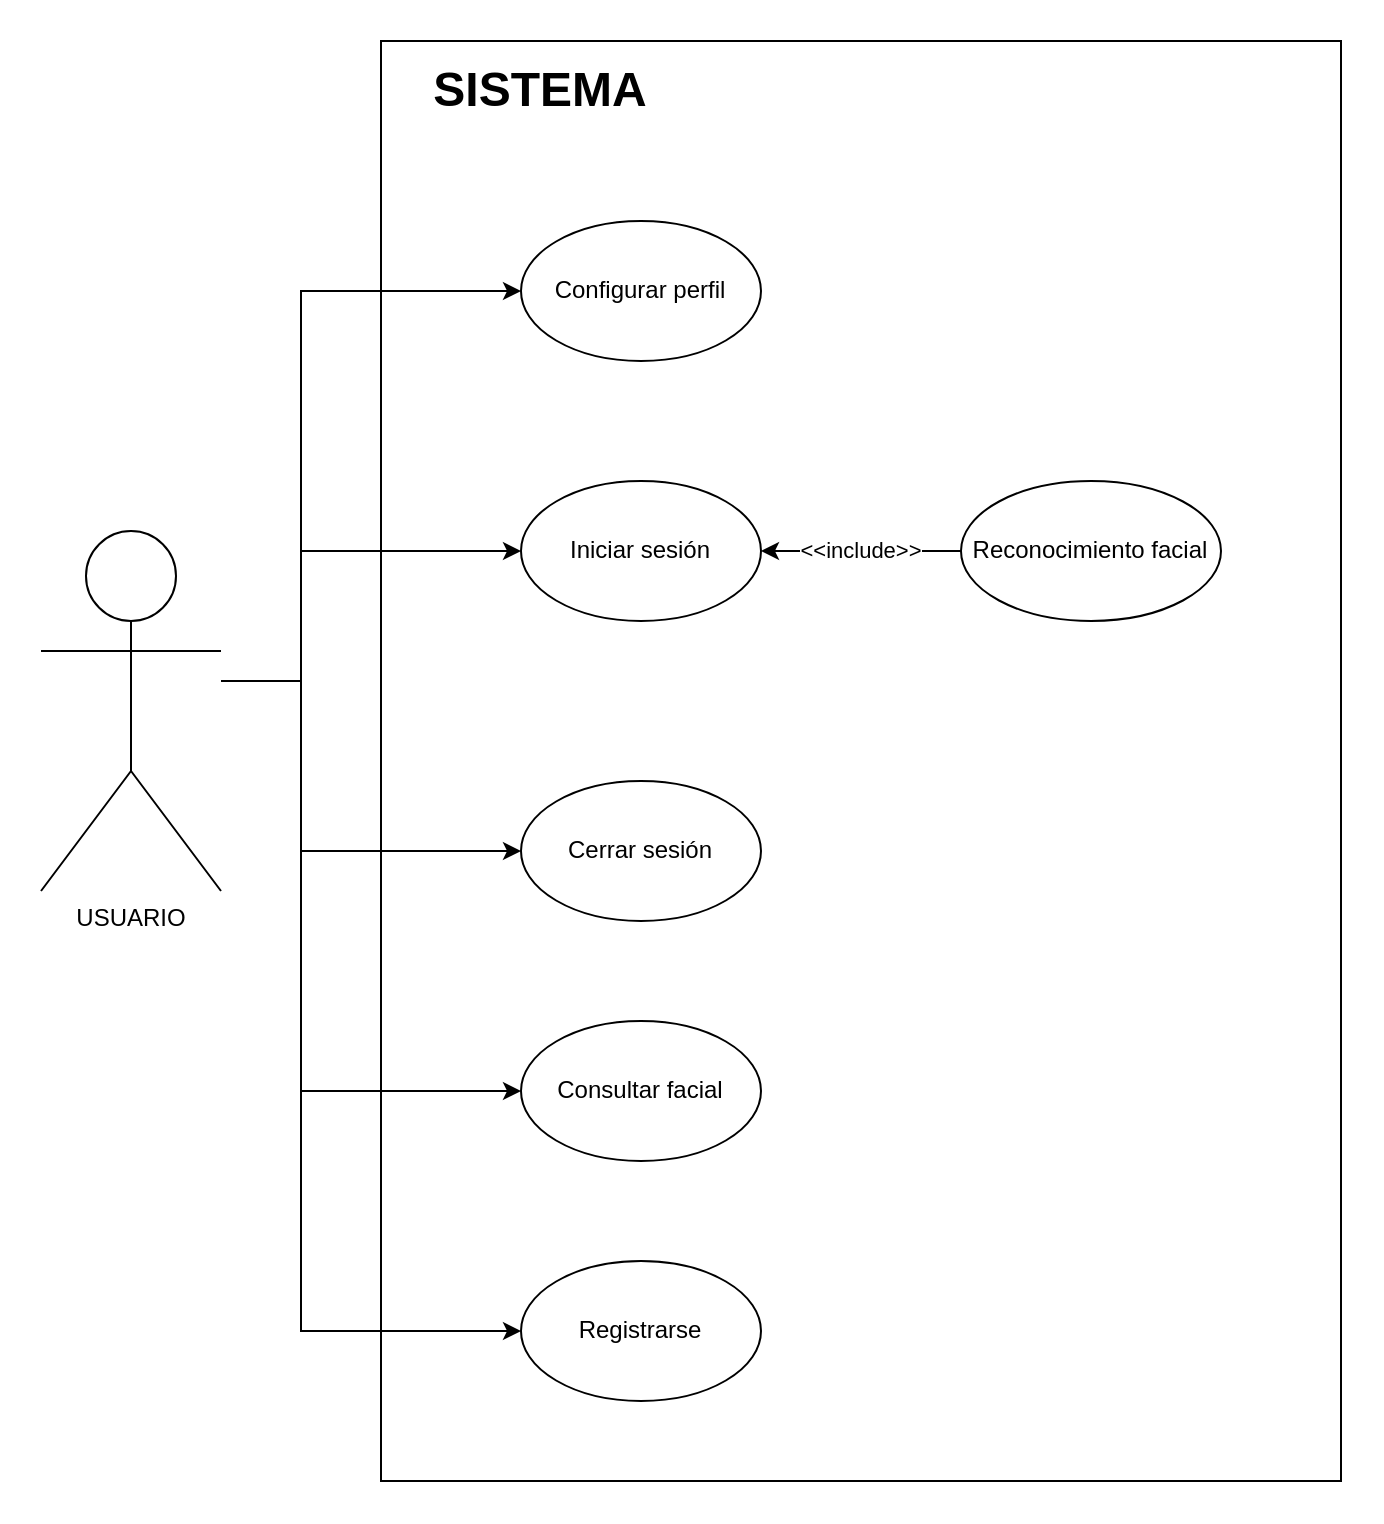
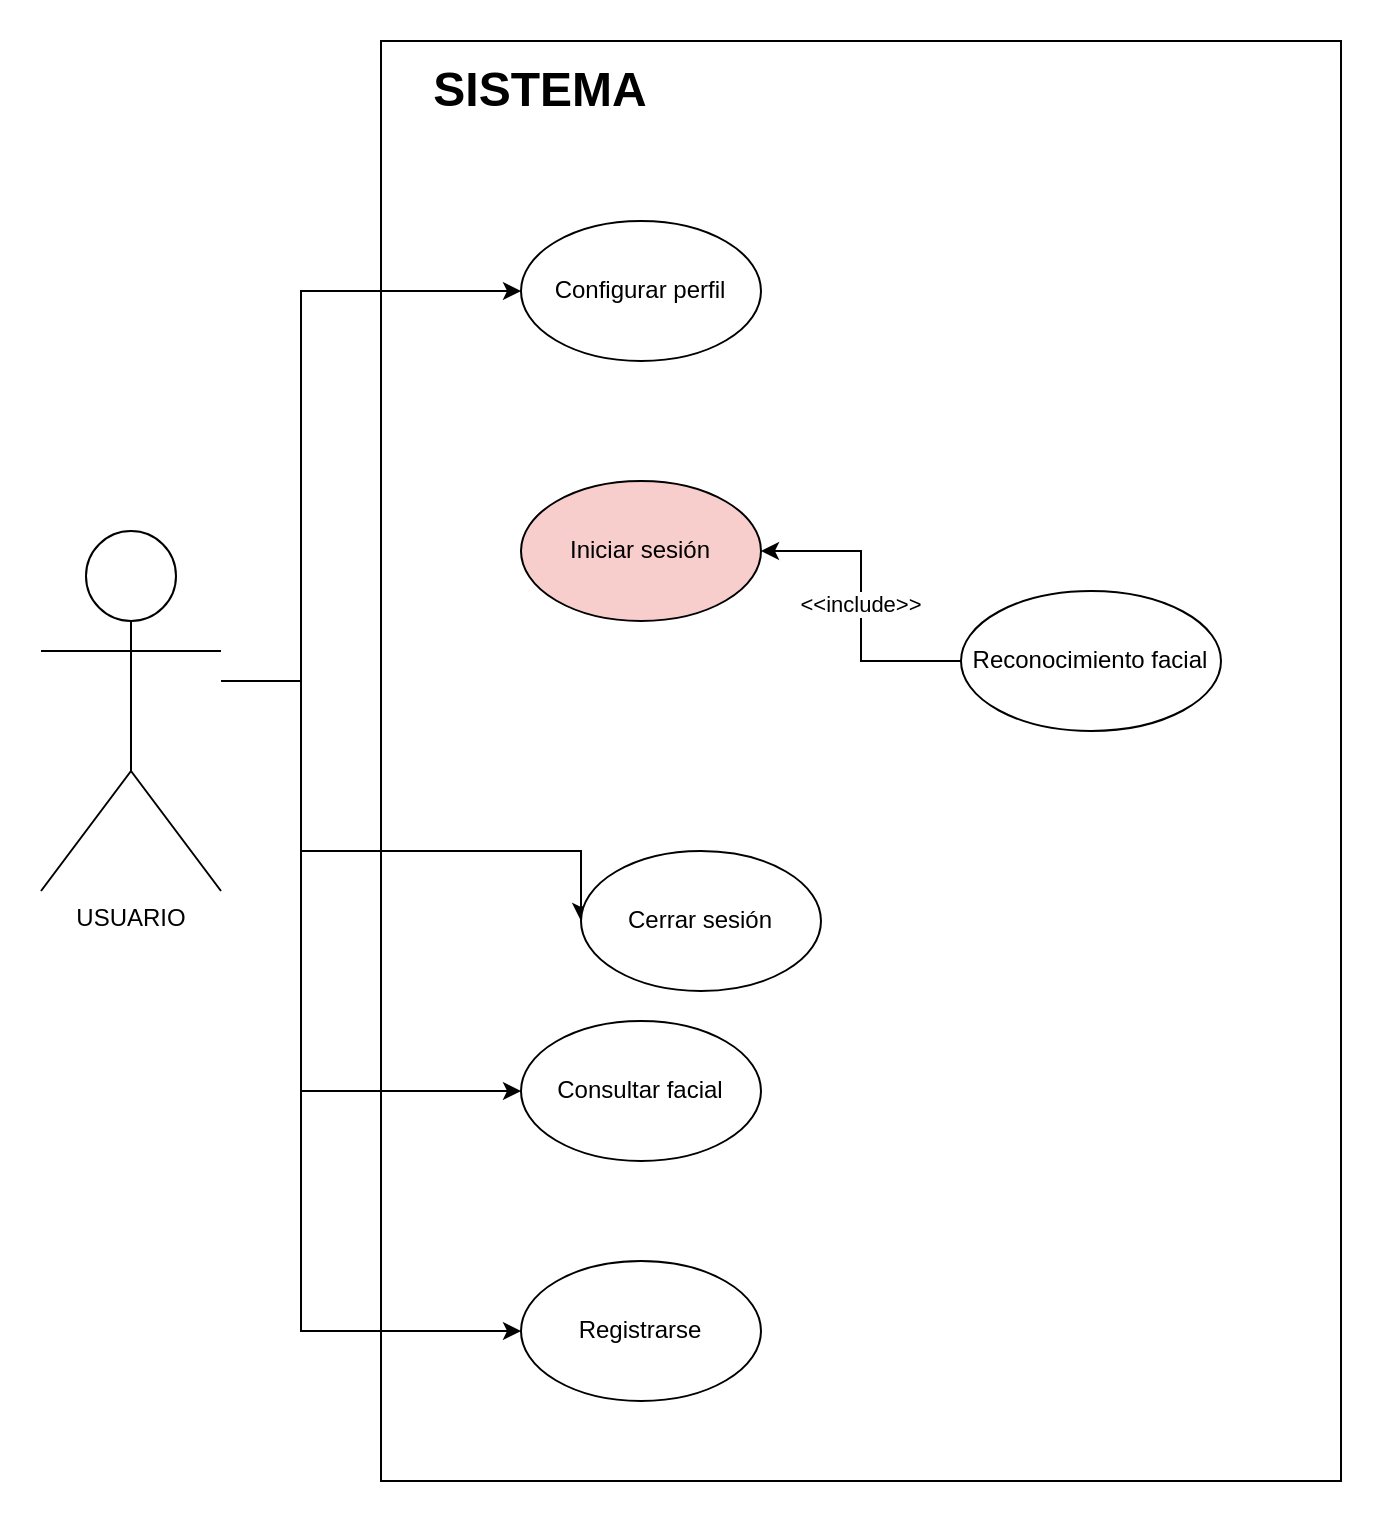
(406, 551) -> none
(641, 551) -> (641, 551)
(1091, 551) -> (1091, 661)
(641, 851) -> (701, 921)
